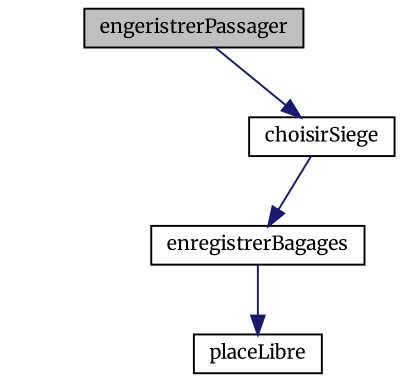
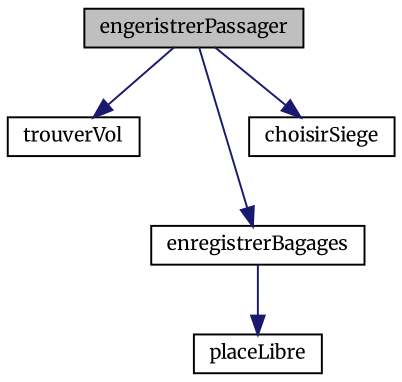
none -> (74, 137)
(295, 183) -> (223, 127)
